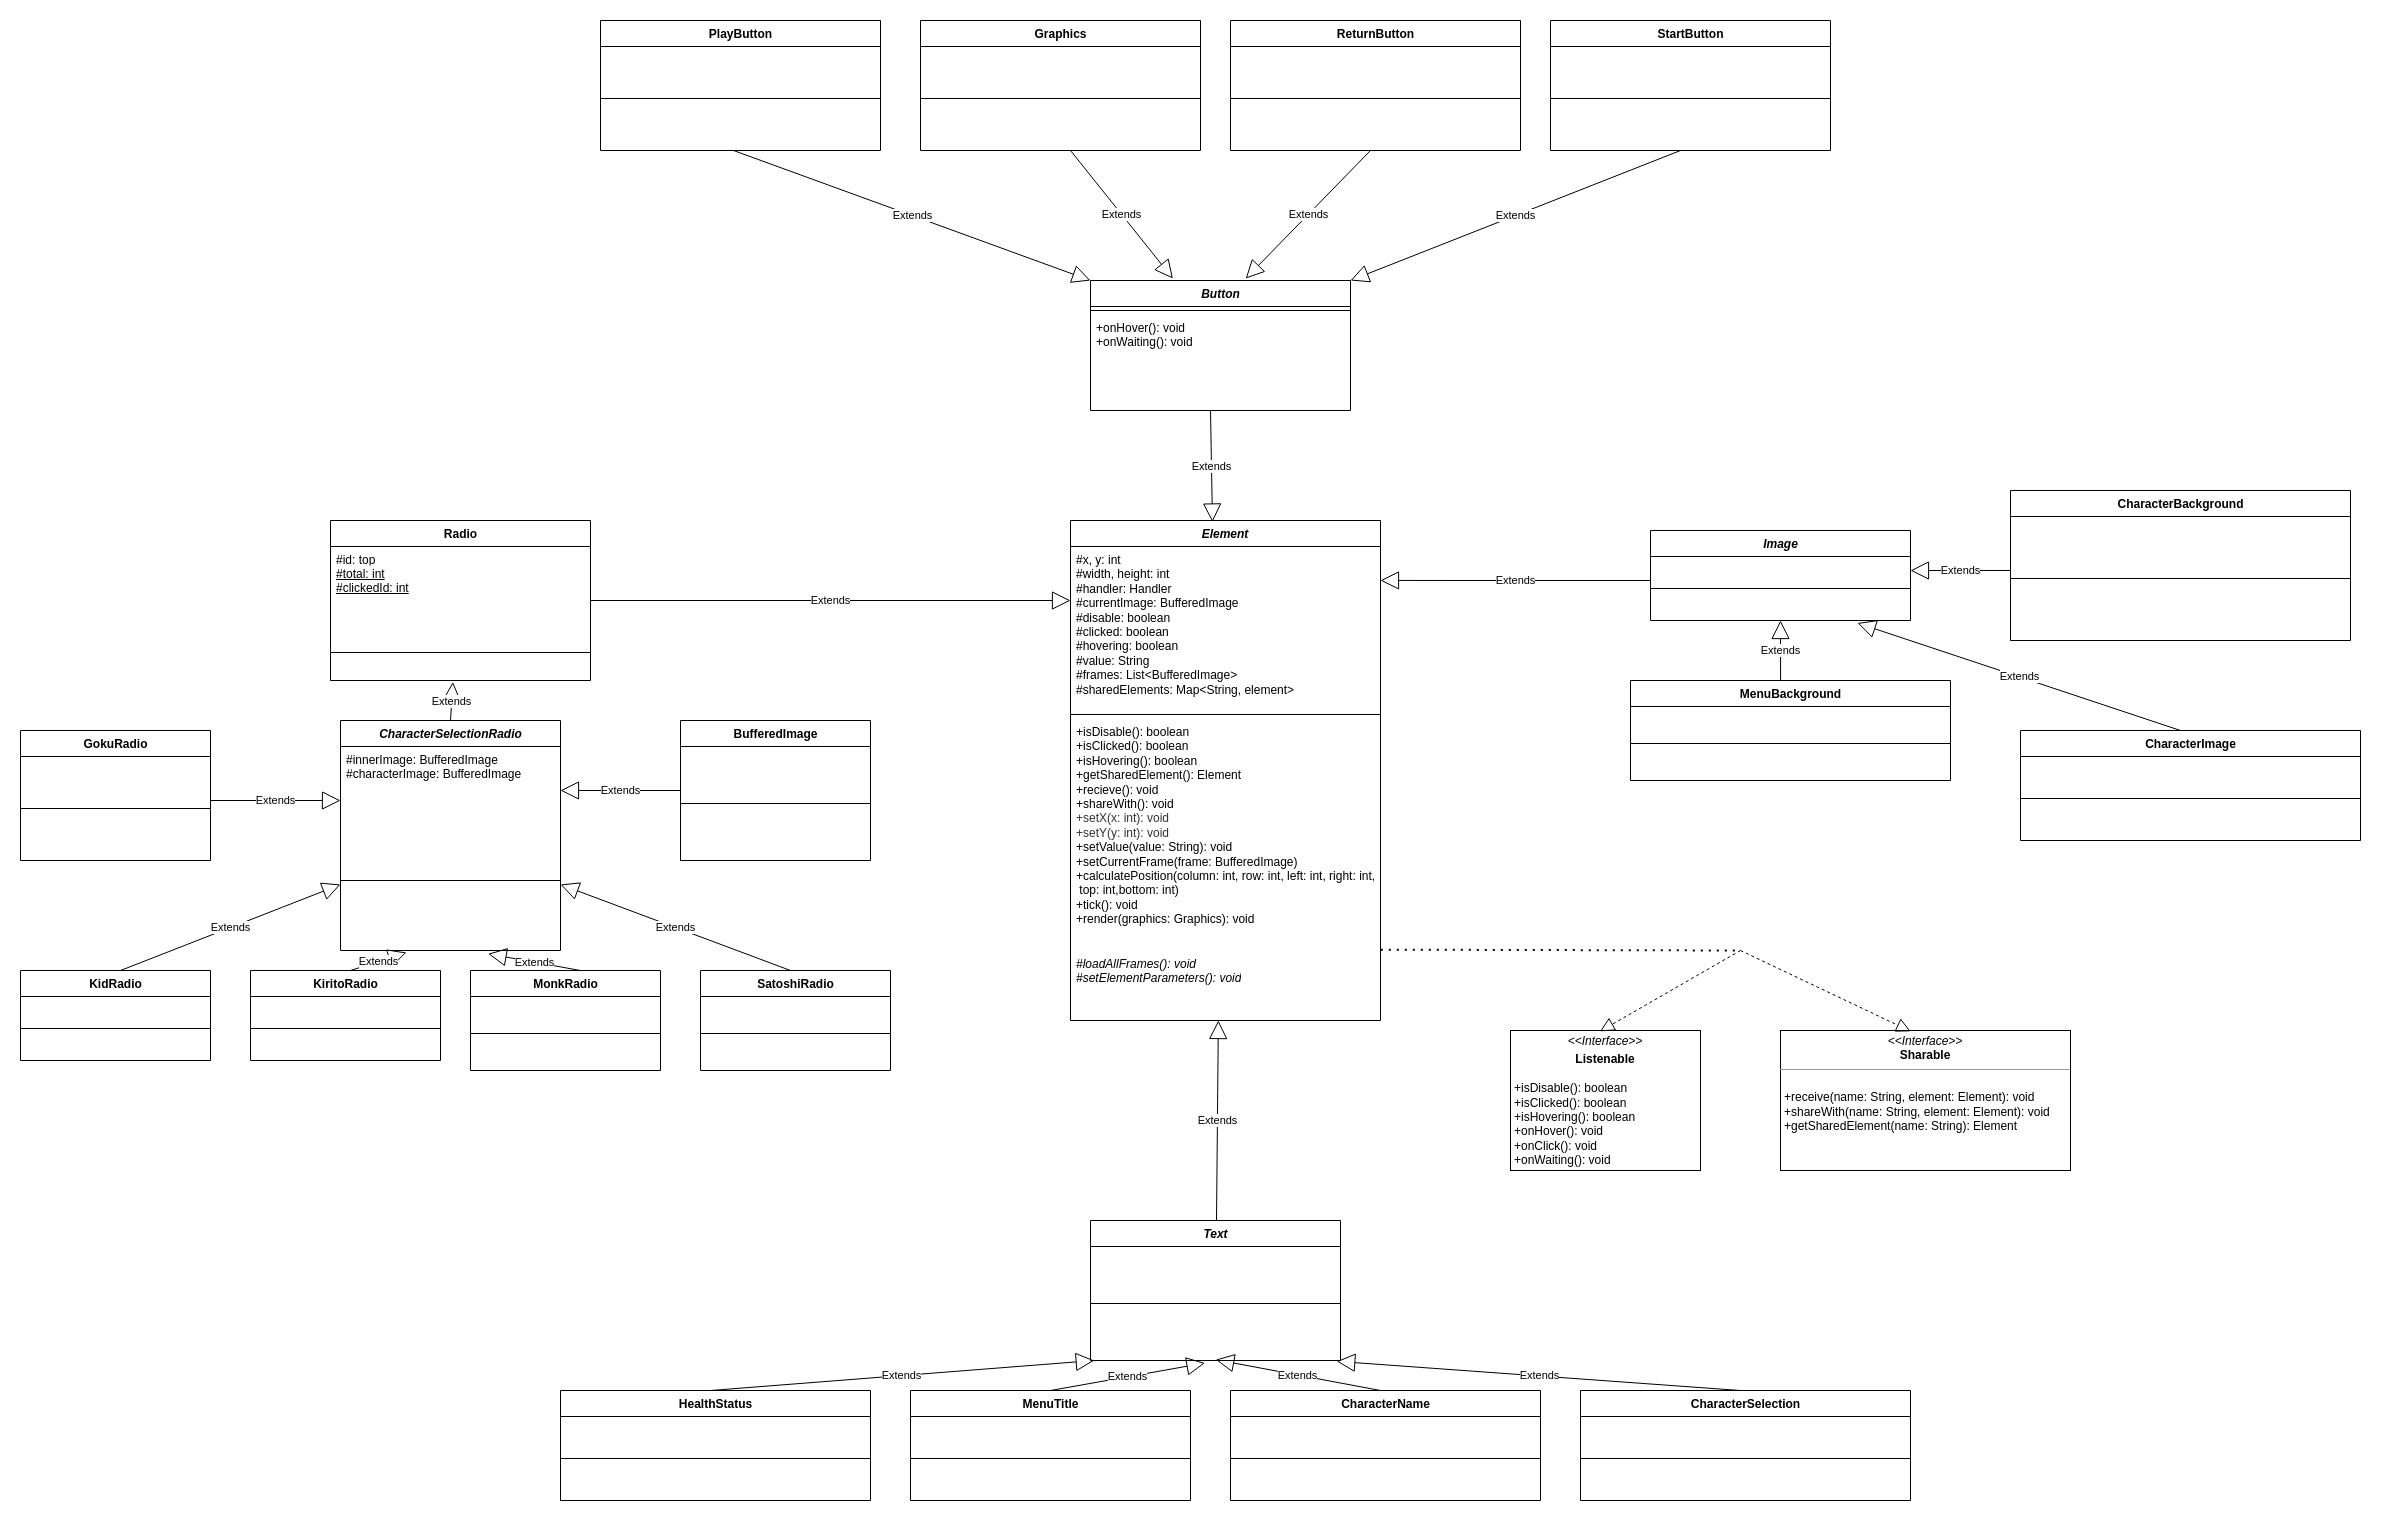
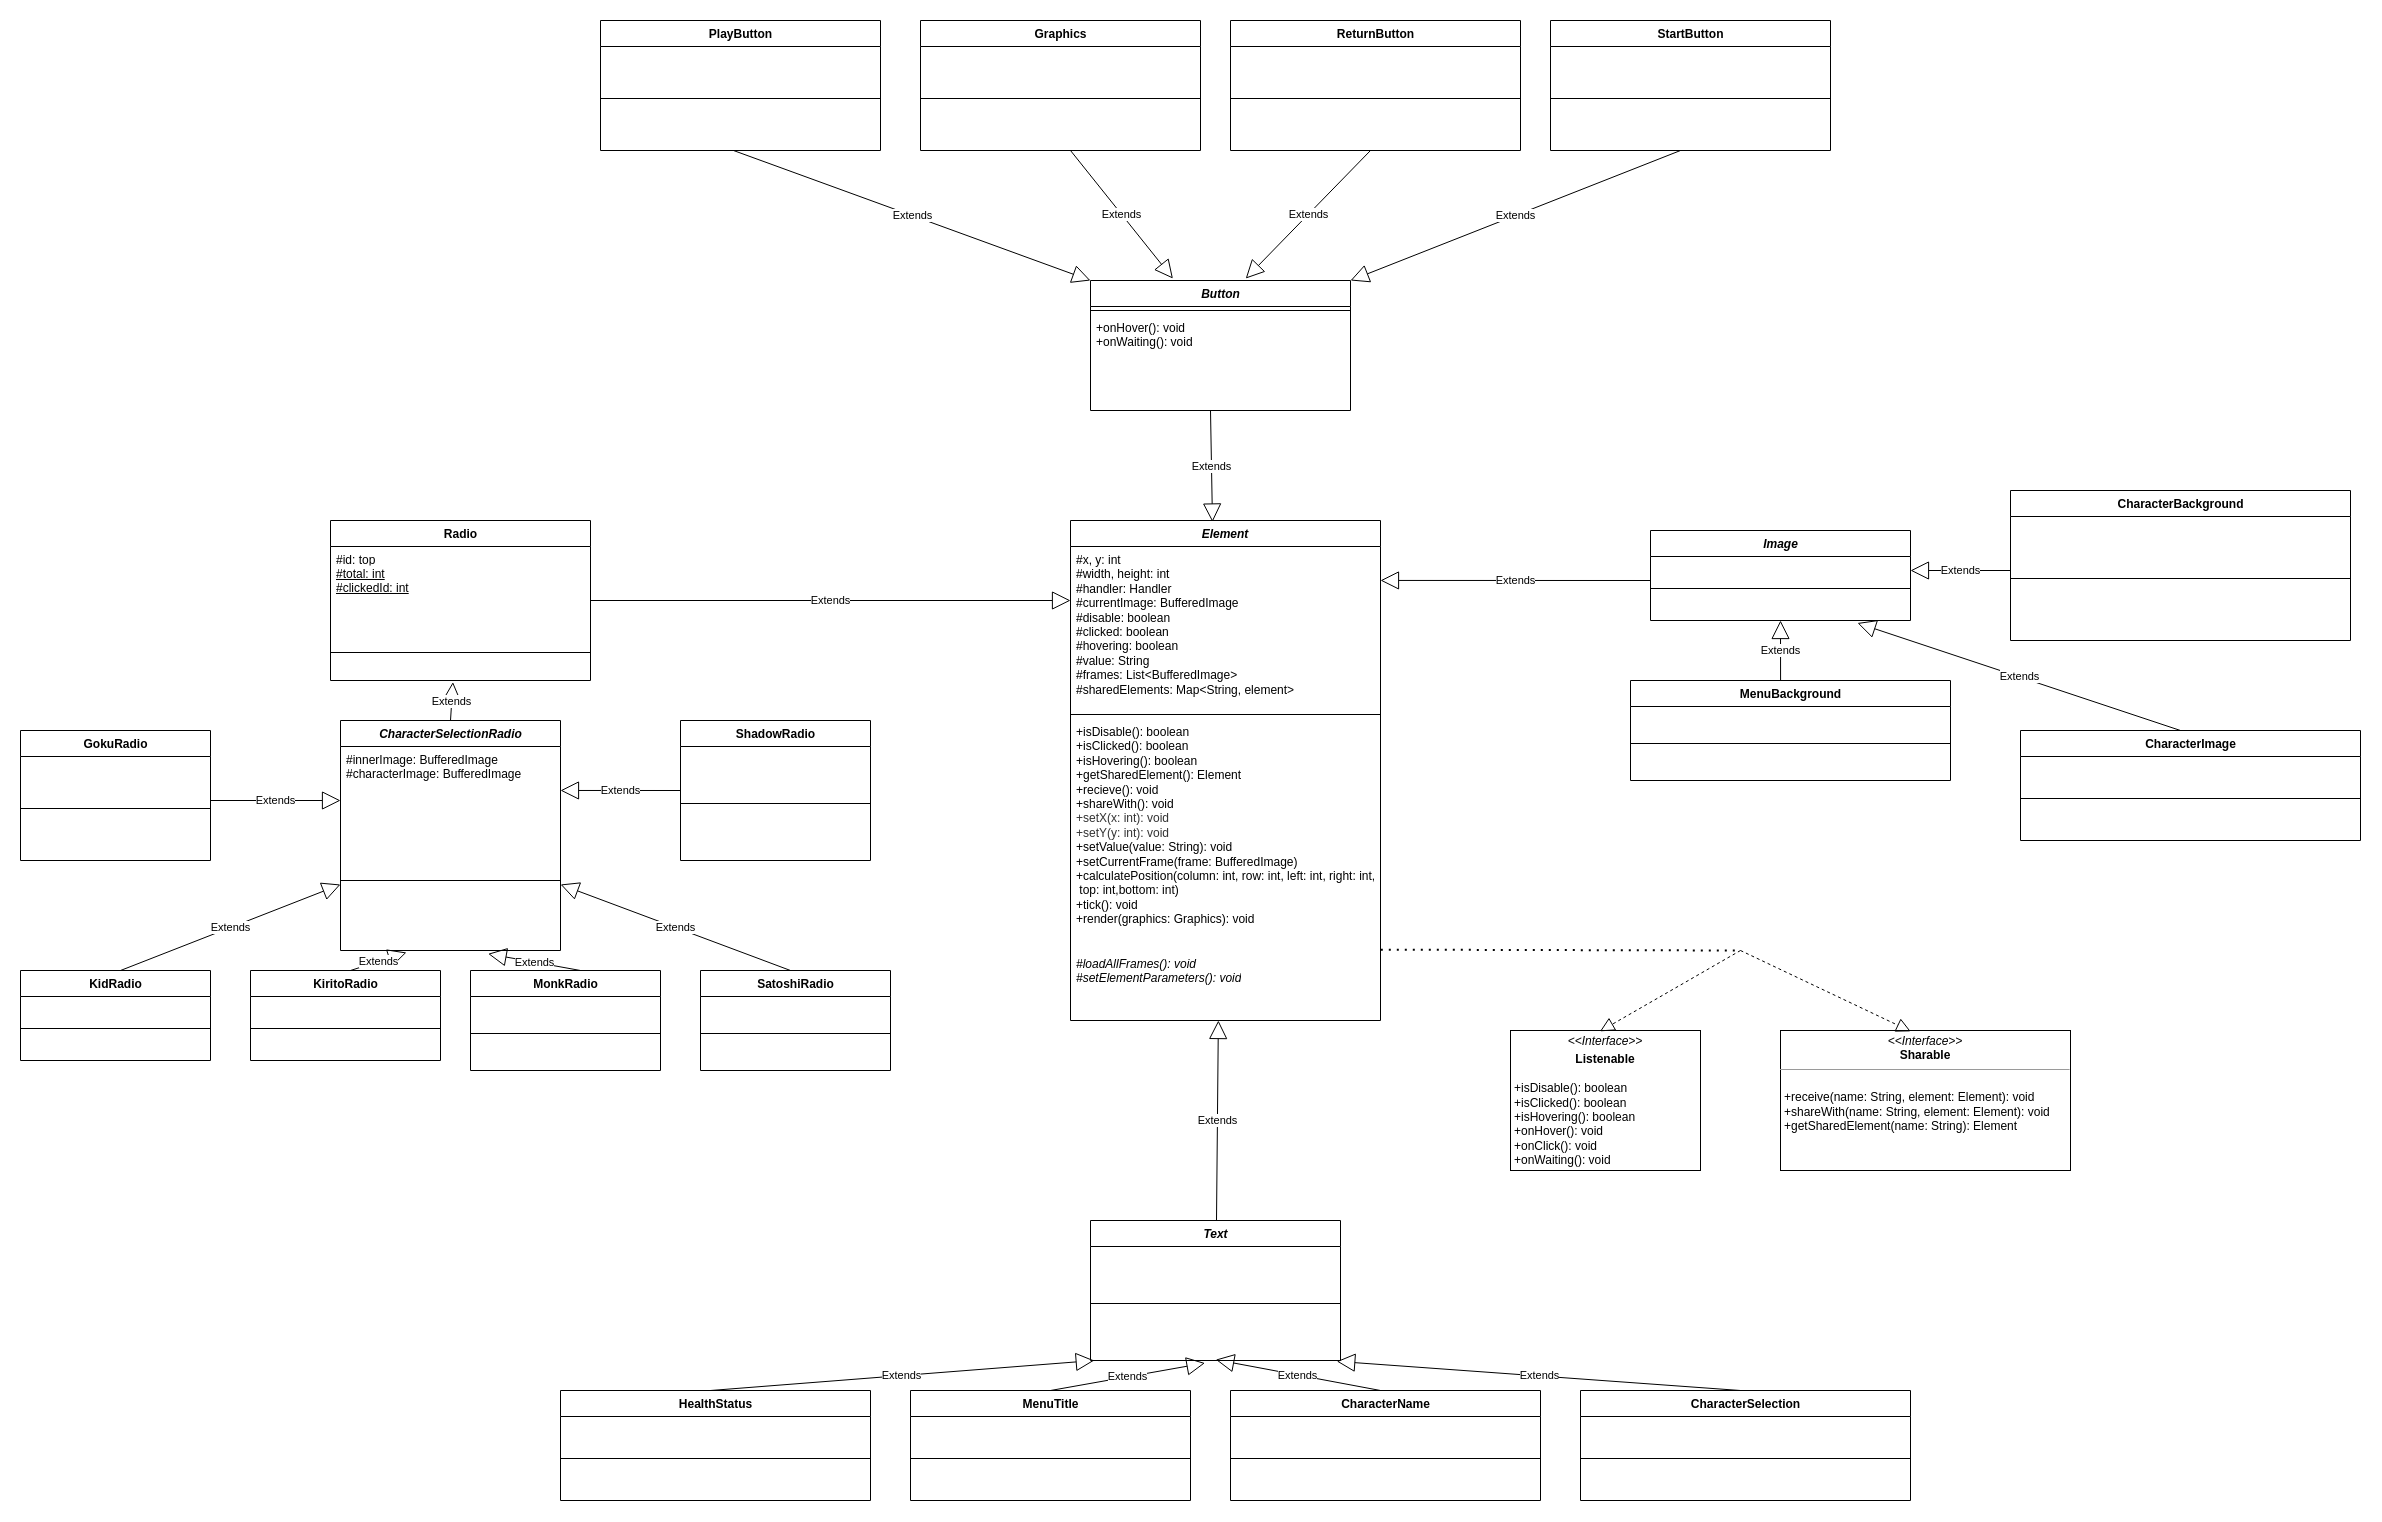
(776, 735) -> (776, 735)
